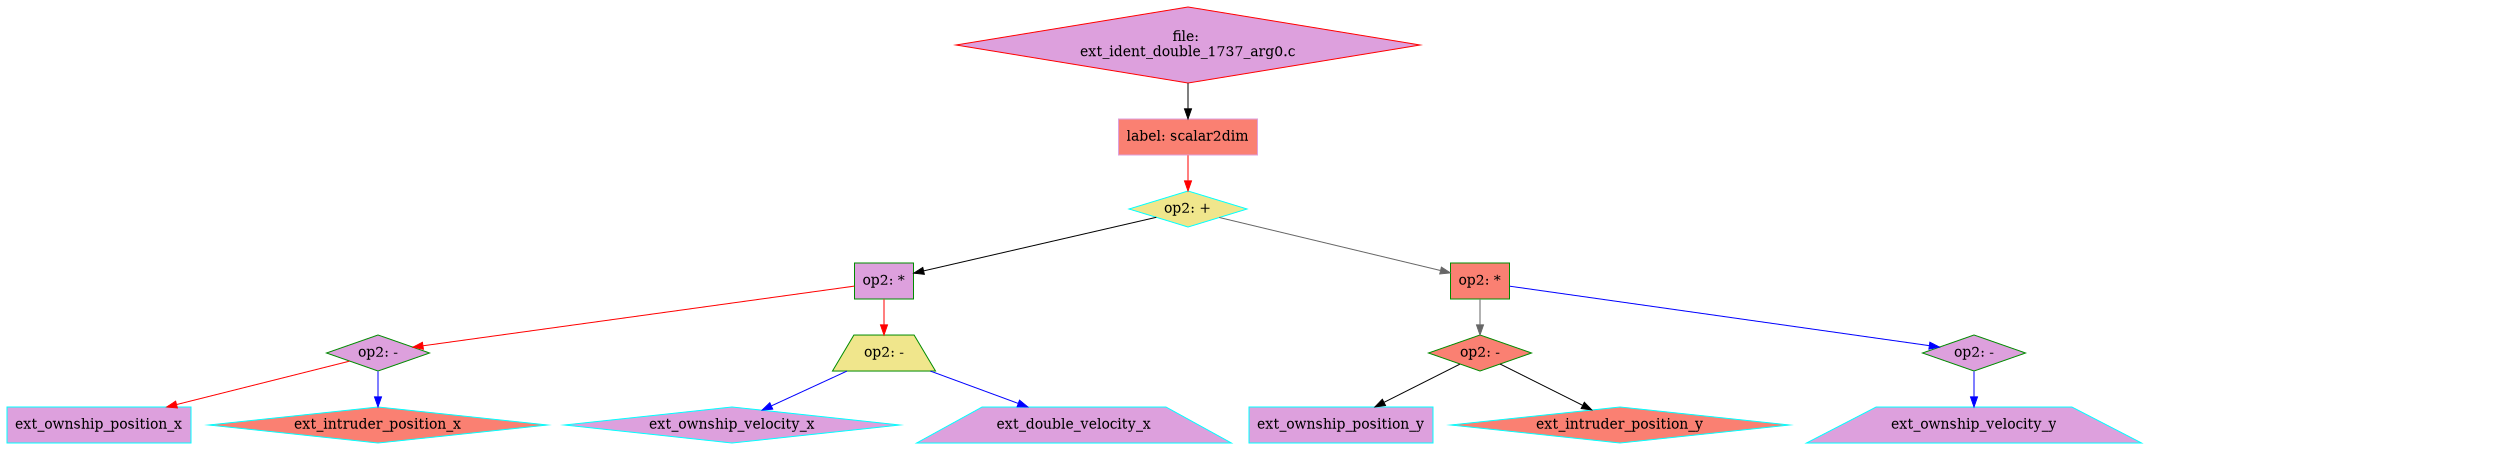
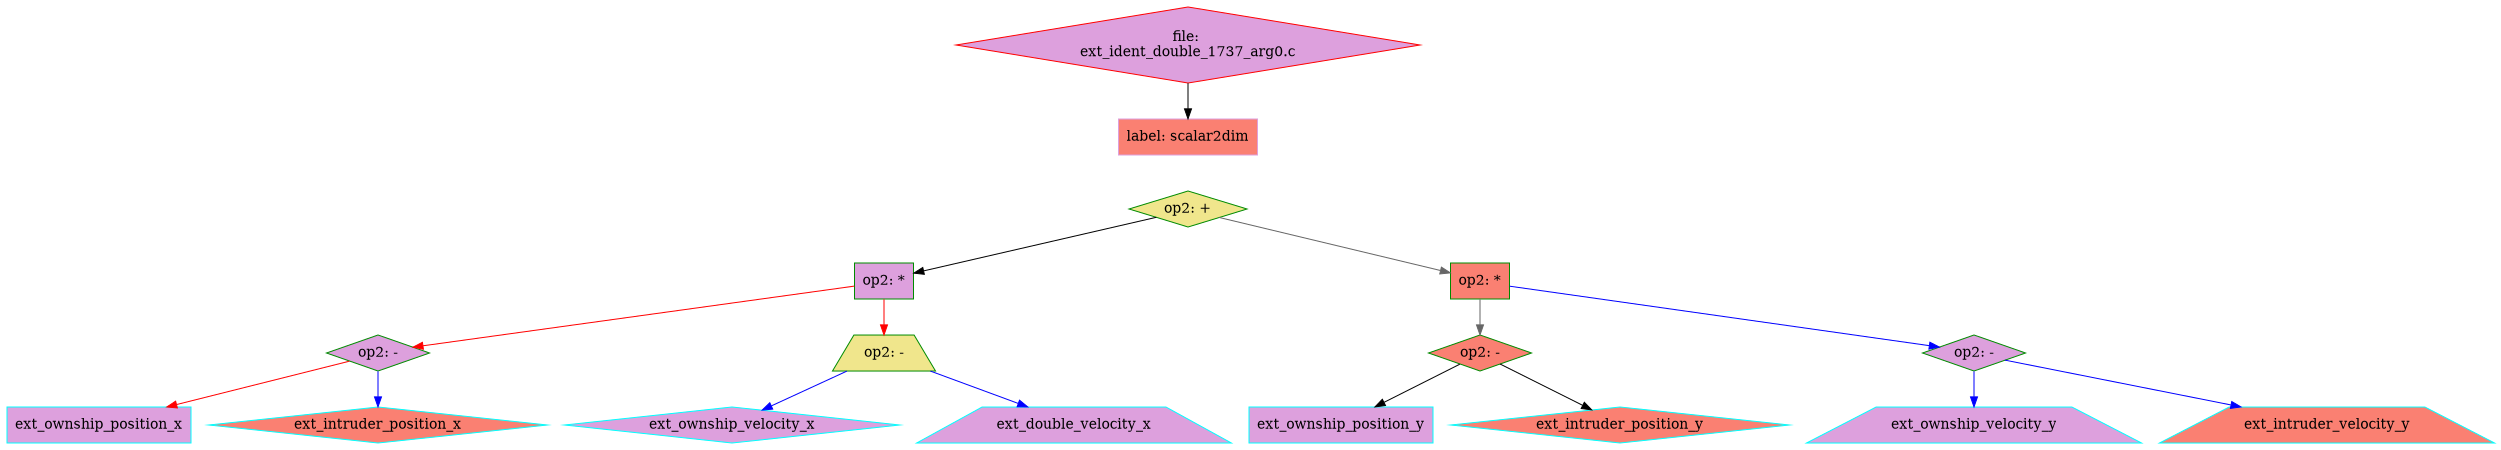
(1188, 168) -> none
(1188, 209) -> (1188, 209)
none -> (2327, 425)
